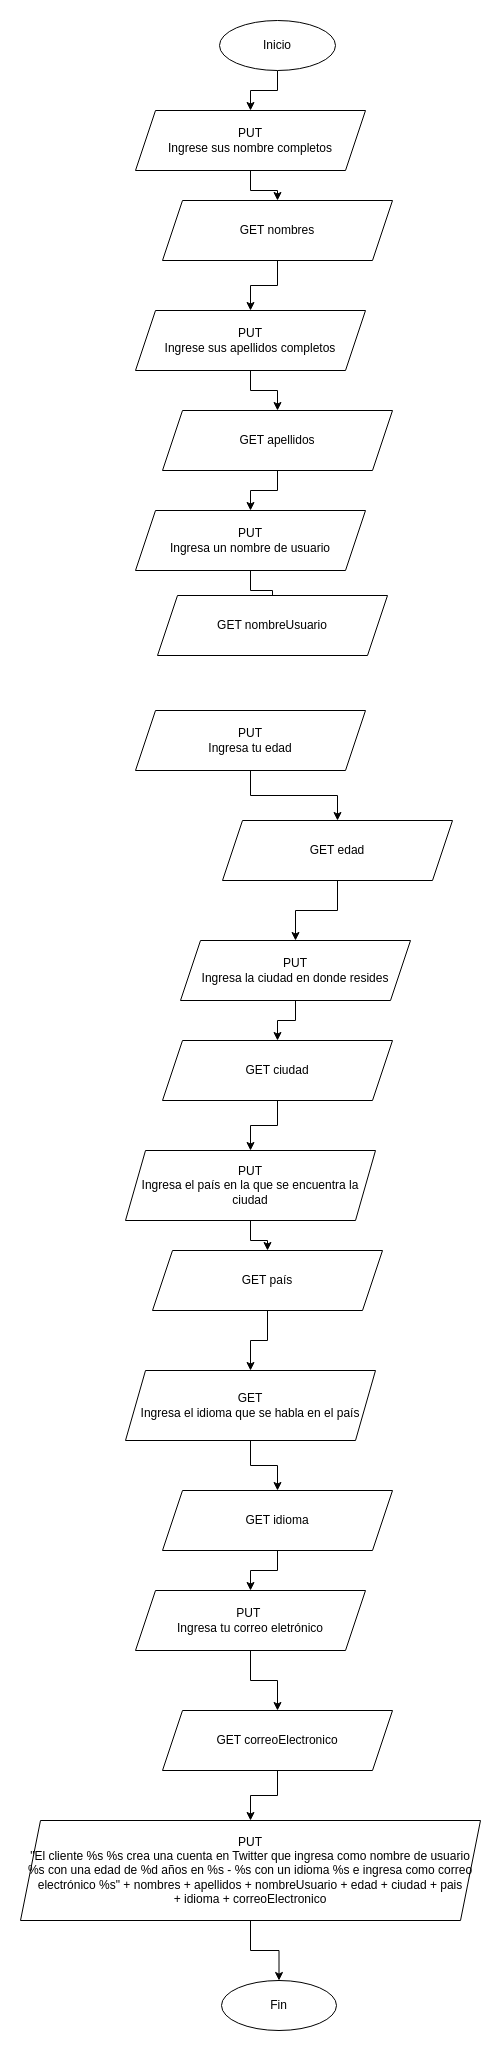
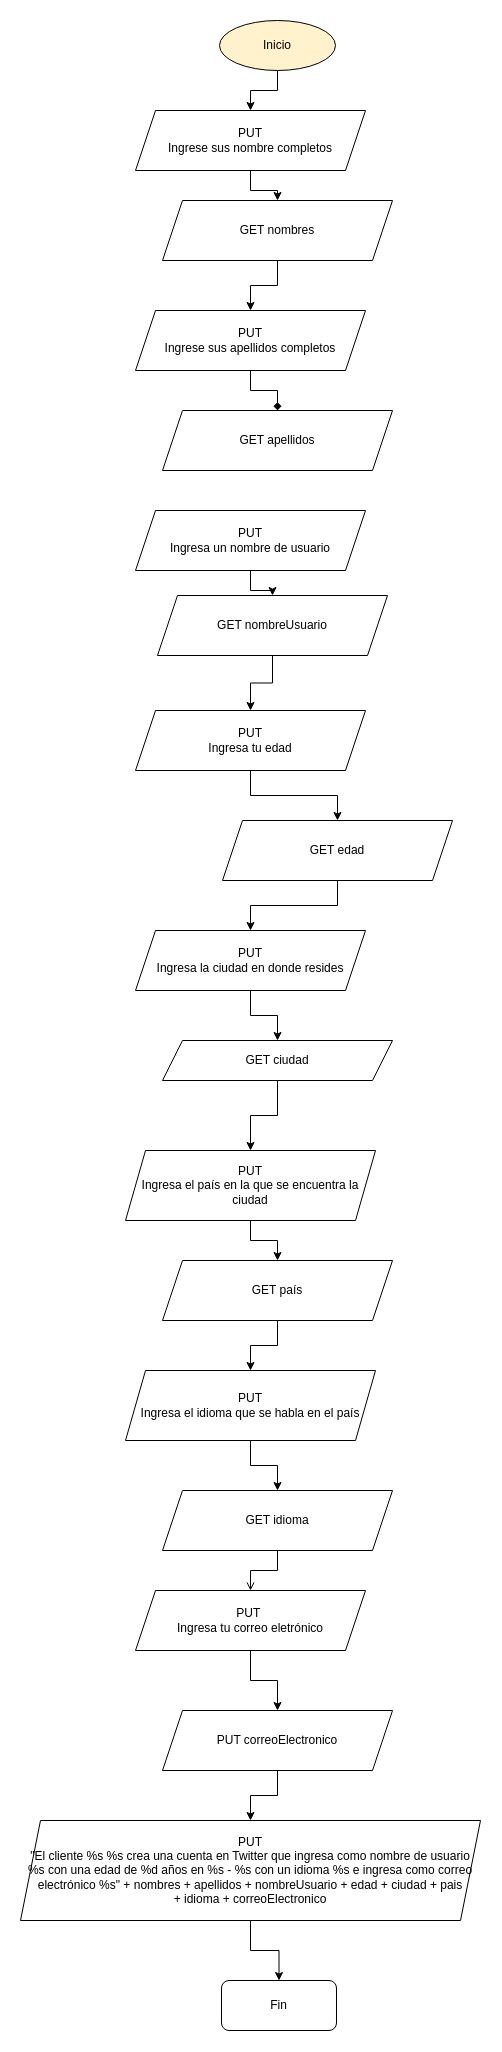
(278, 46) -> (278, 46)
(278, 402) -> (278, 401)
(268, 491) -> none
(272, 591) -> (271, 591)
none -> (265, 683)
(296, 971) -> (251, 961)
(278, 1071) -> (278, 1061)
(268, 1281) -> (278, 1291)
(251, 1406) -> (251, 1406)
(251, 1582) -> (251, 1584)
(278, 1741) -> (278, 1741)
(279, 2006) -> (279, 2006)
